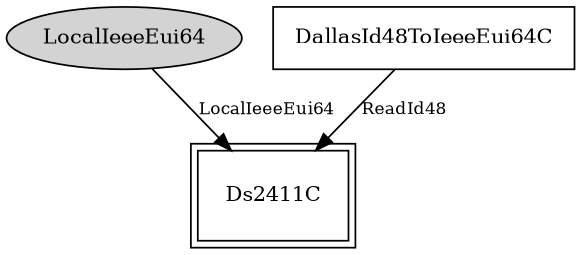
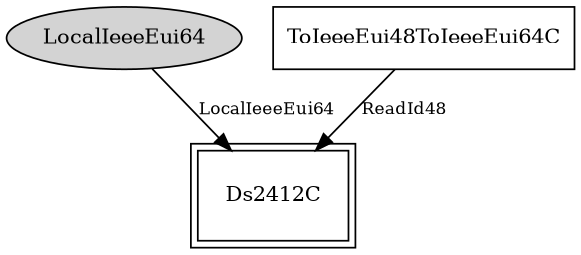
(424, 38) -> (424, 38)
(273, 196) -> (273, 196)
